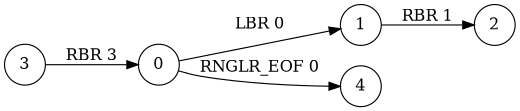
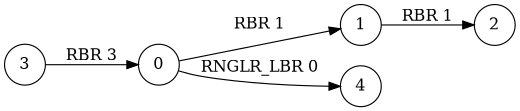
(260, 24) -> (260, 24)
(260, 68) -> (260, 68)
